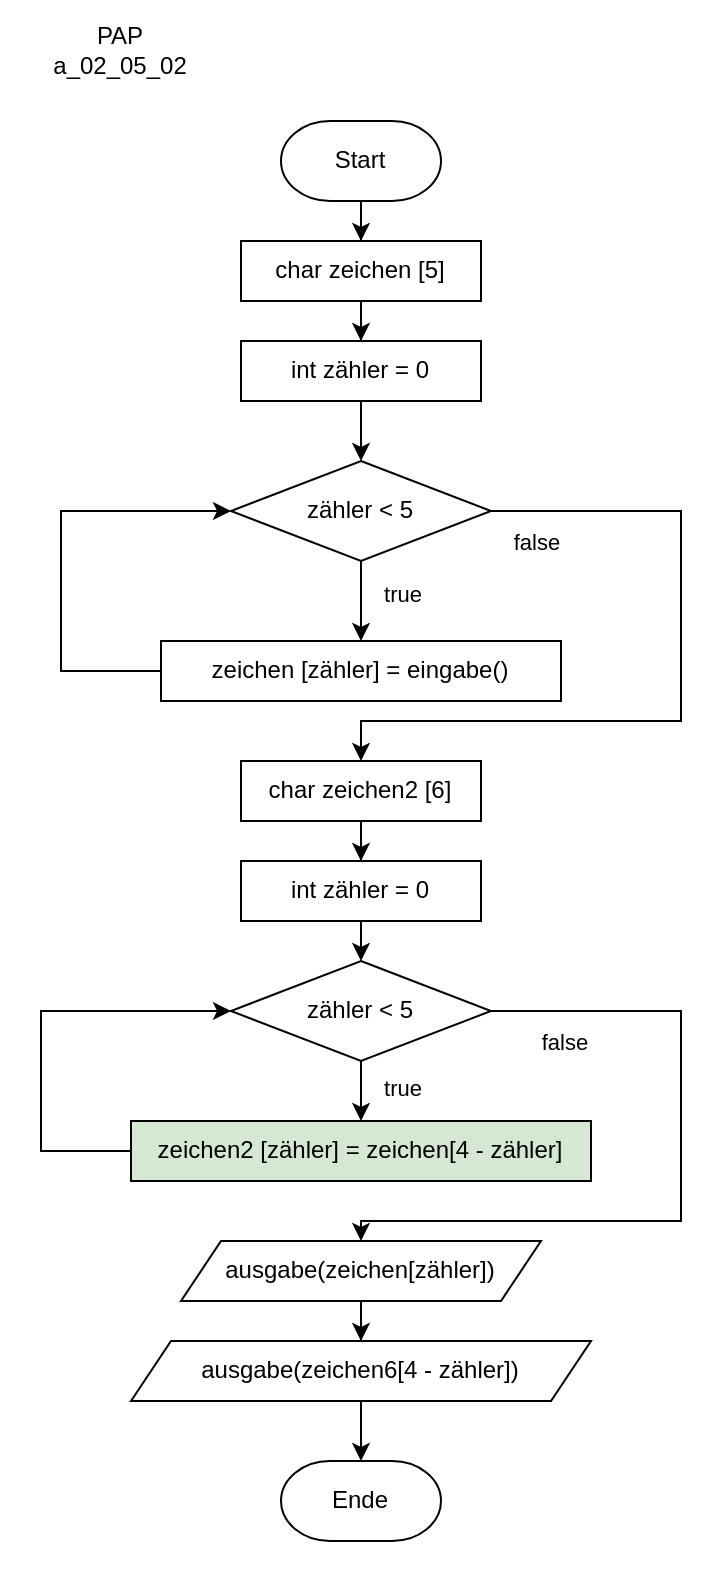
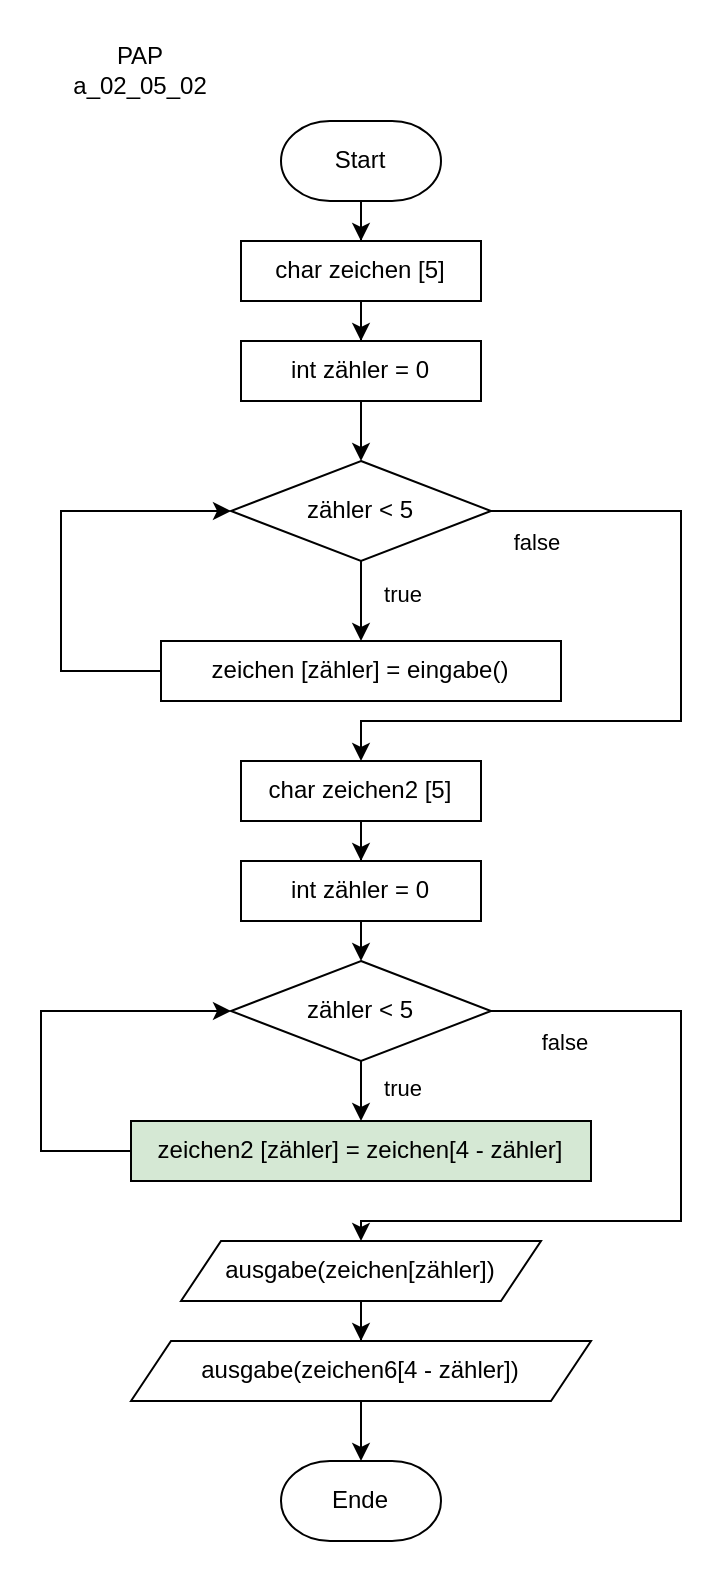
(121, 51) -> (141, 71)
(361, 791) -> (361, 791)
